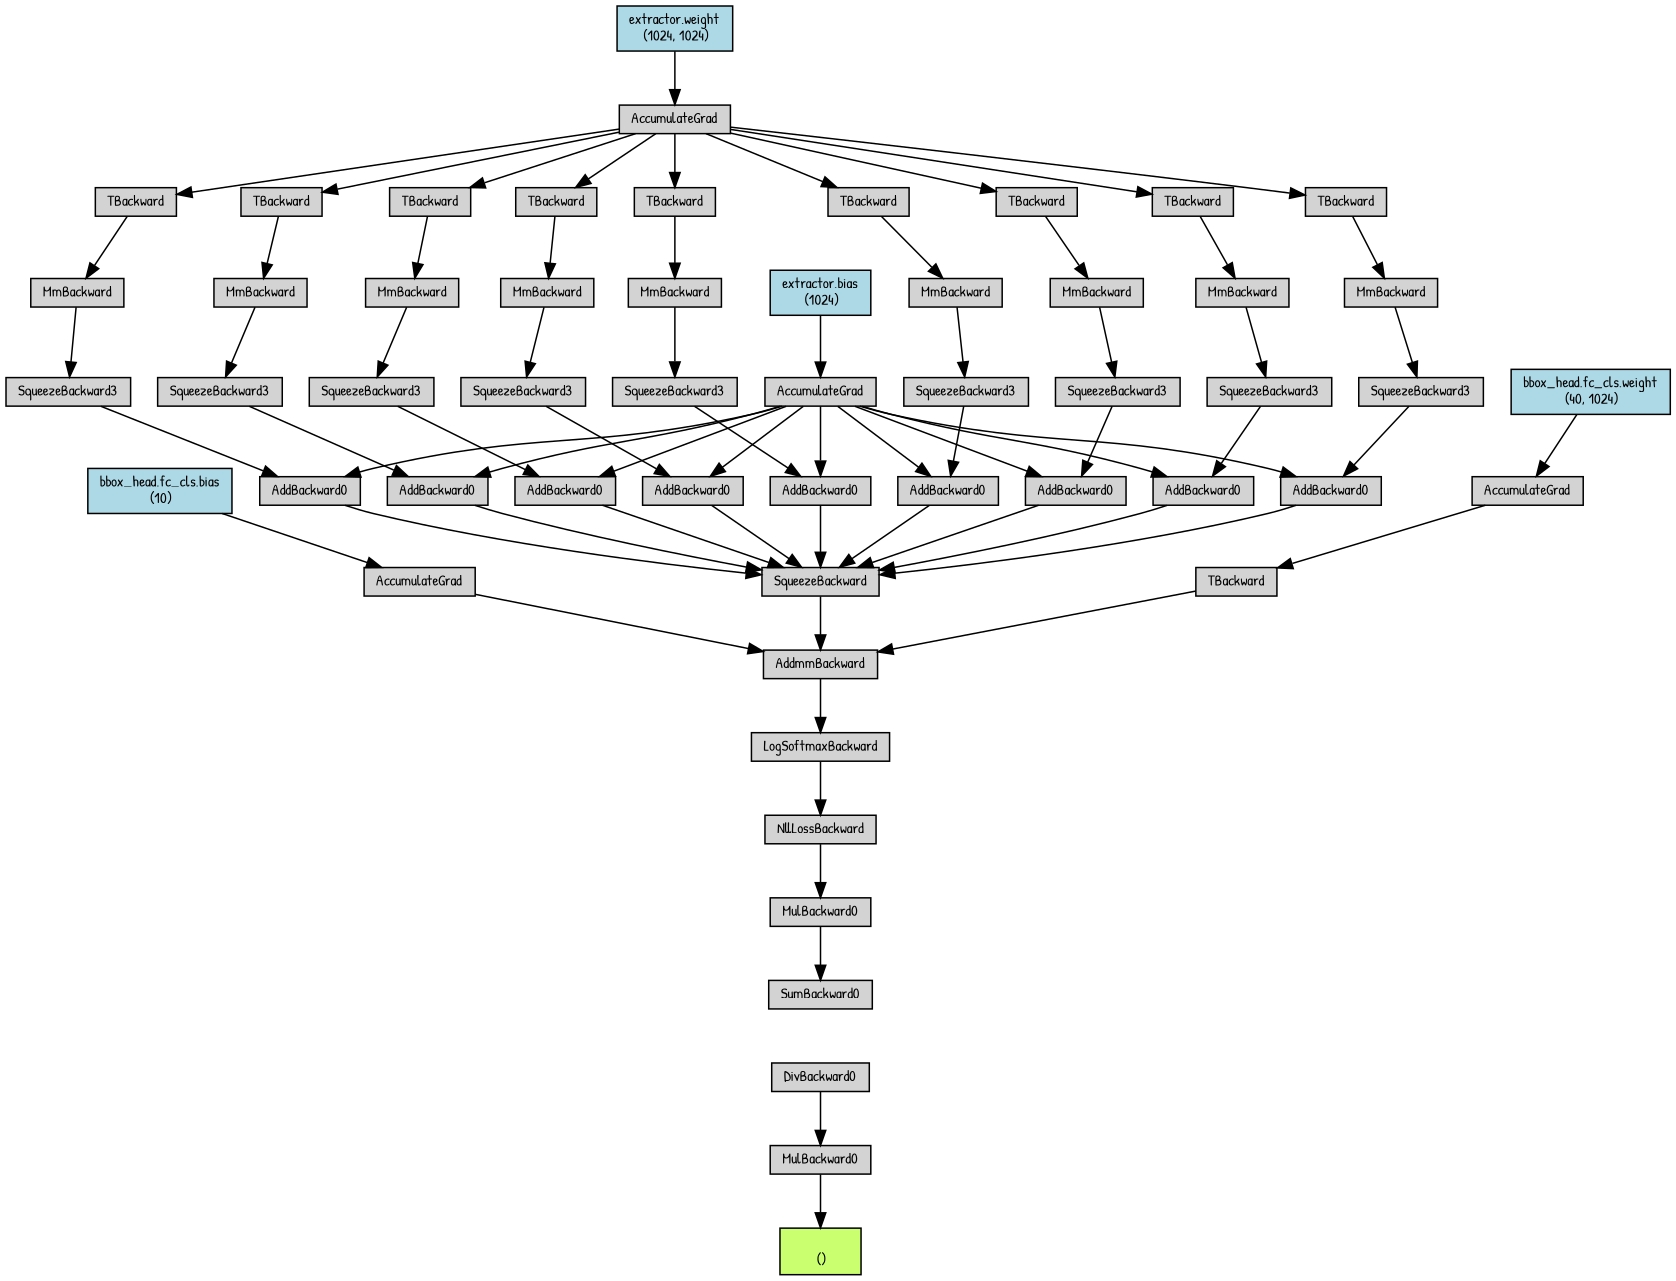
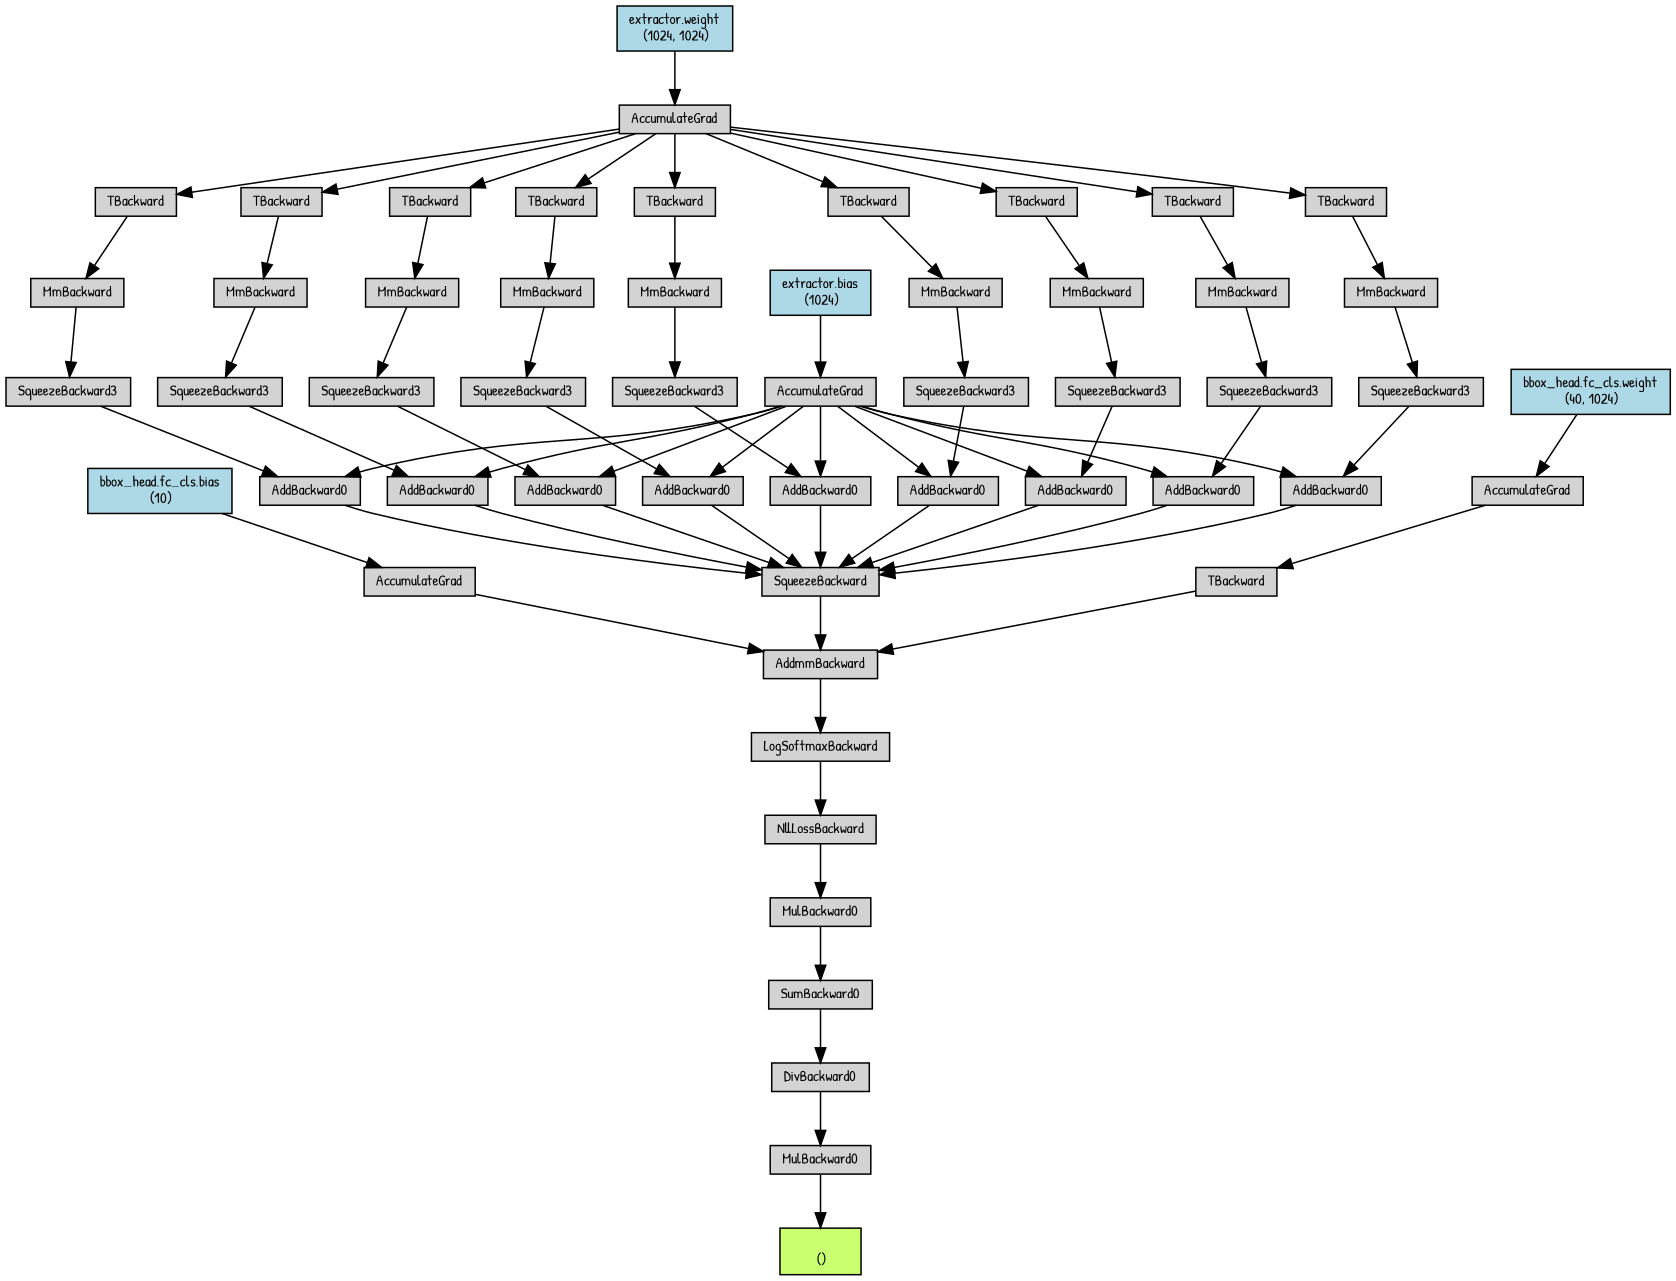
none -> (821, 1029)
